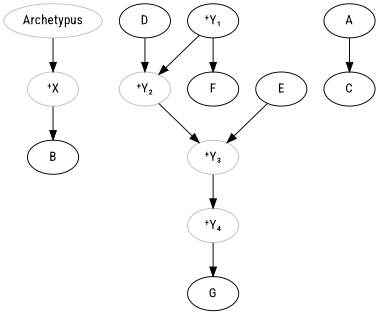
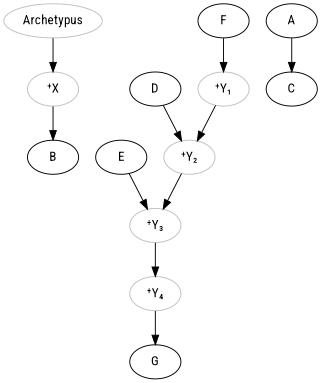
(213, 21) -> (224, 89)
(213, 50) -> (224, 50)
